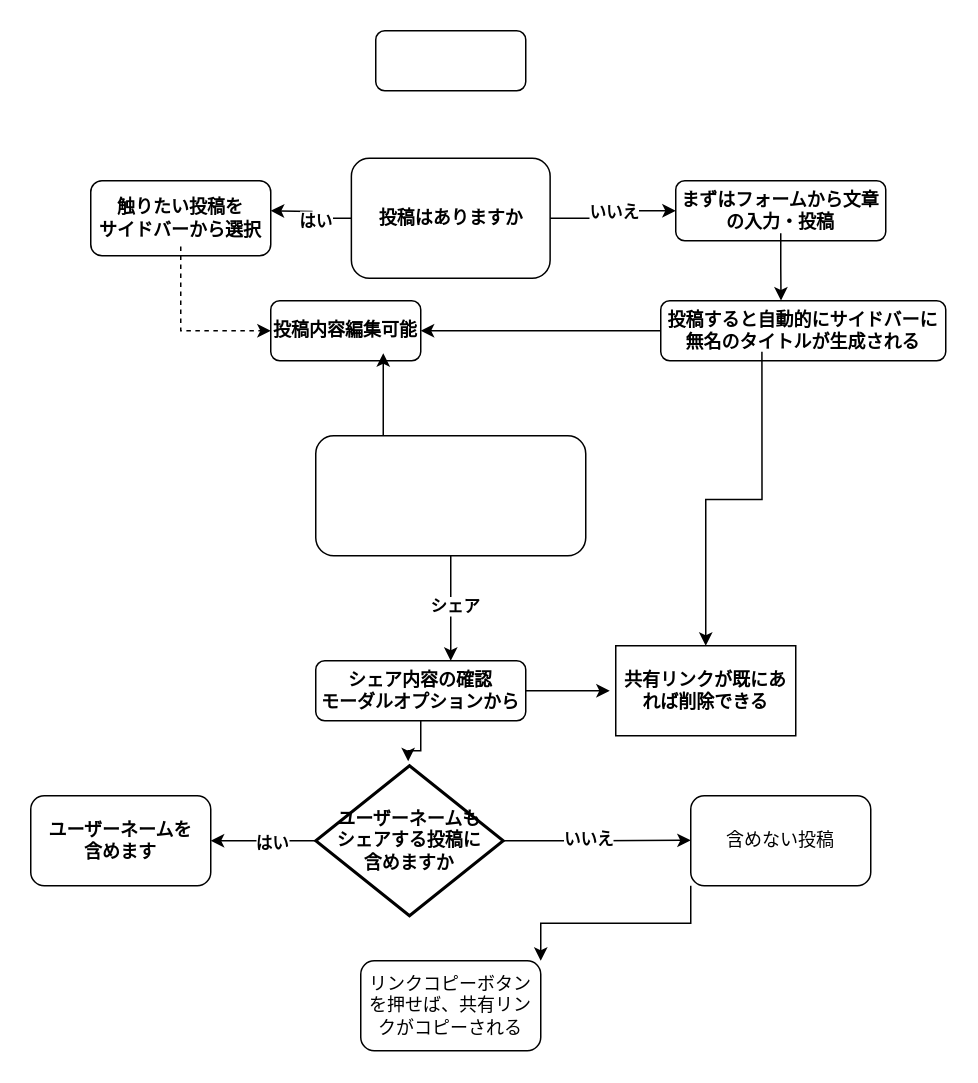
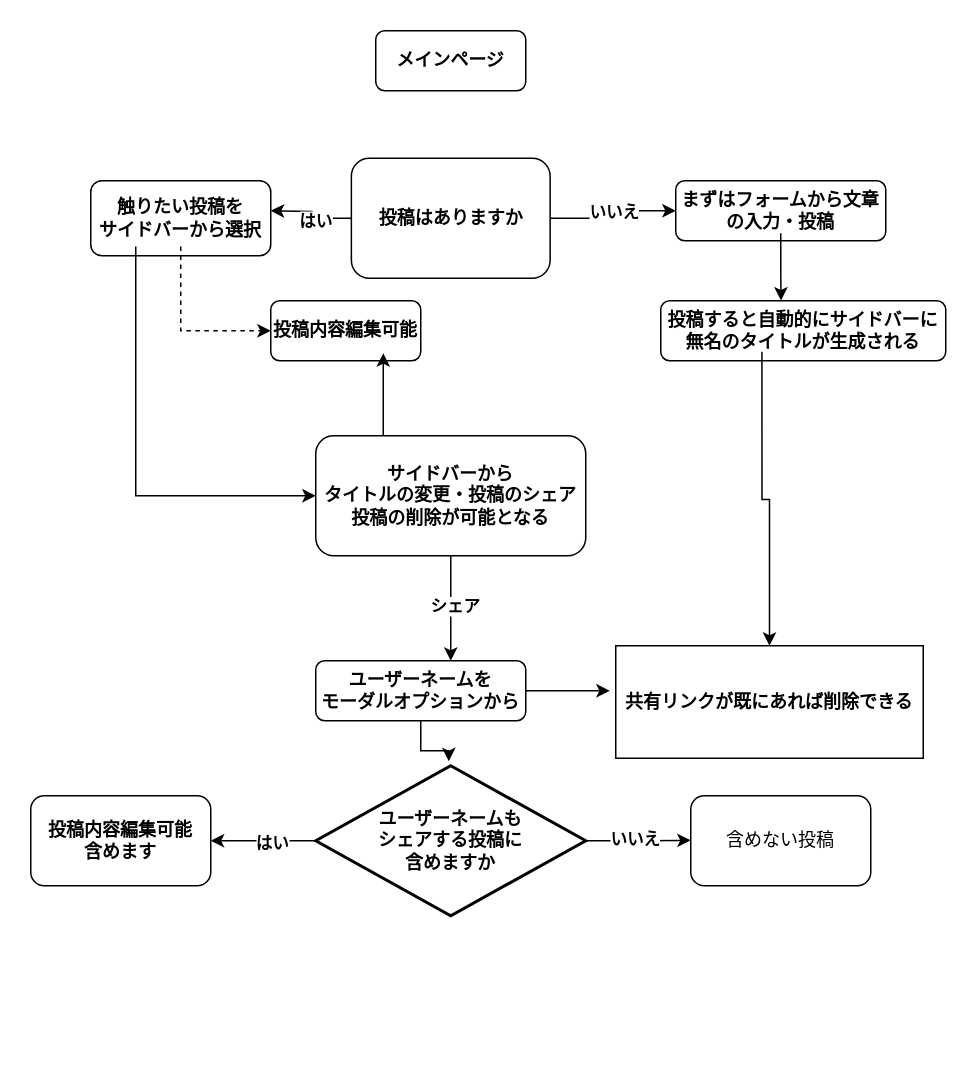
none -> (451, 61)
(546, 331) -> none
none -> (136, 456)
none -> (451, 496)
(421, 691) -> (421, 691)
(706, 691) -> (770, 702)
(121, 841) -> (121, 841)
(410, 841) -> (451, 841)
(621, 923) -> none
(451, 1006) -> none
